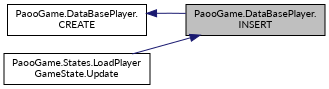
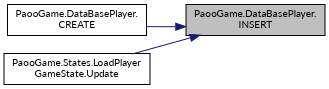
(171, 13) -> (161, 27)
